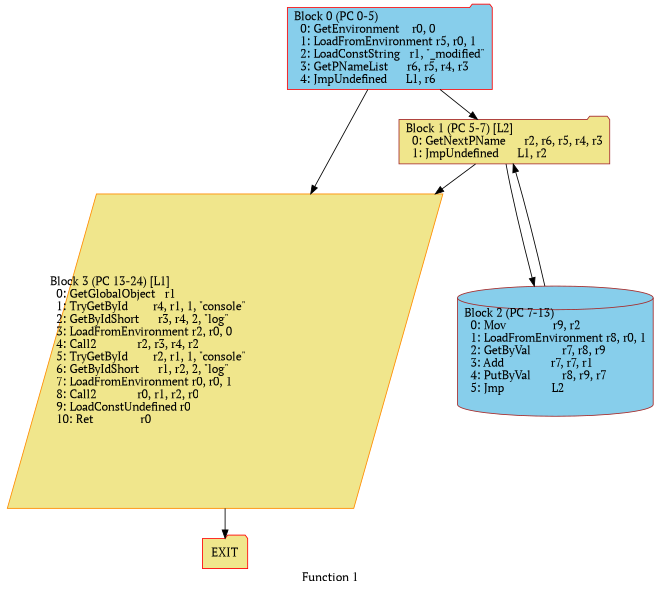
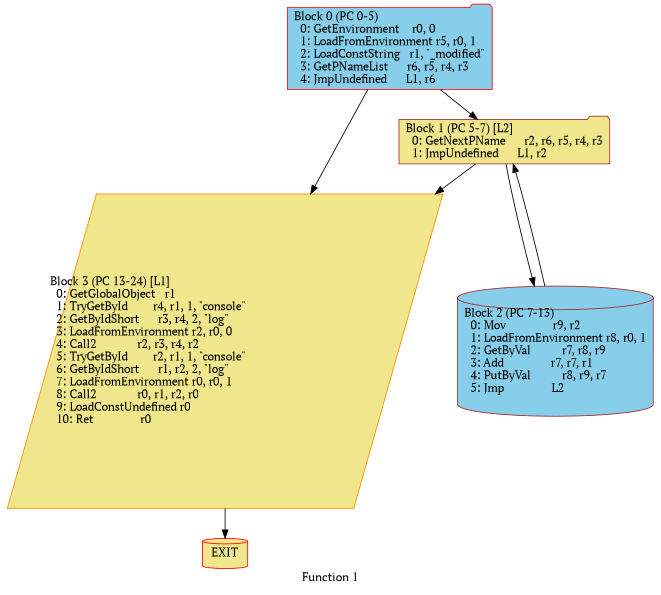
(225, 554) -> (225, 554)
